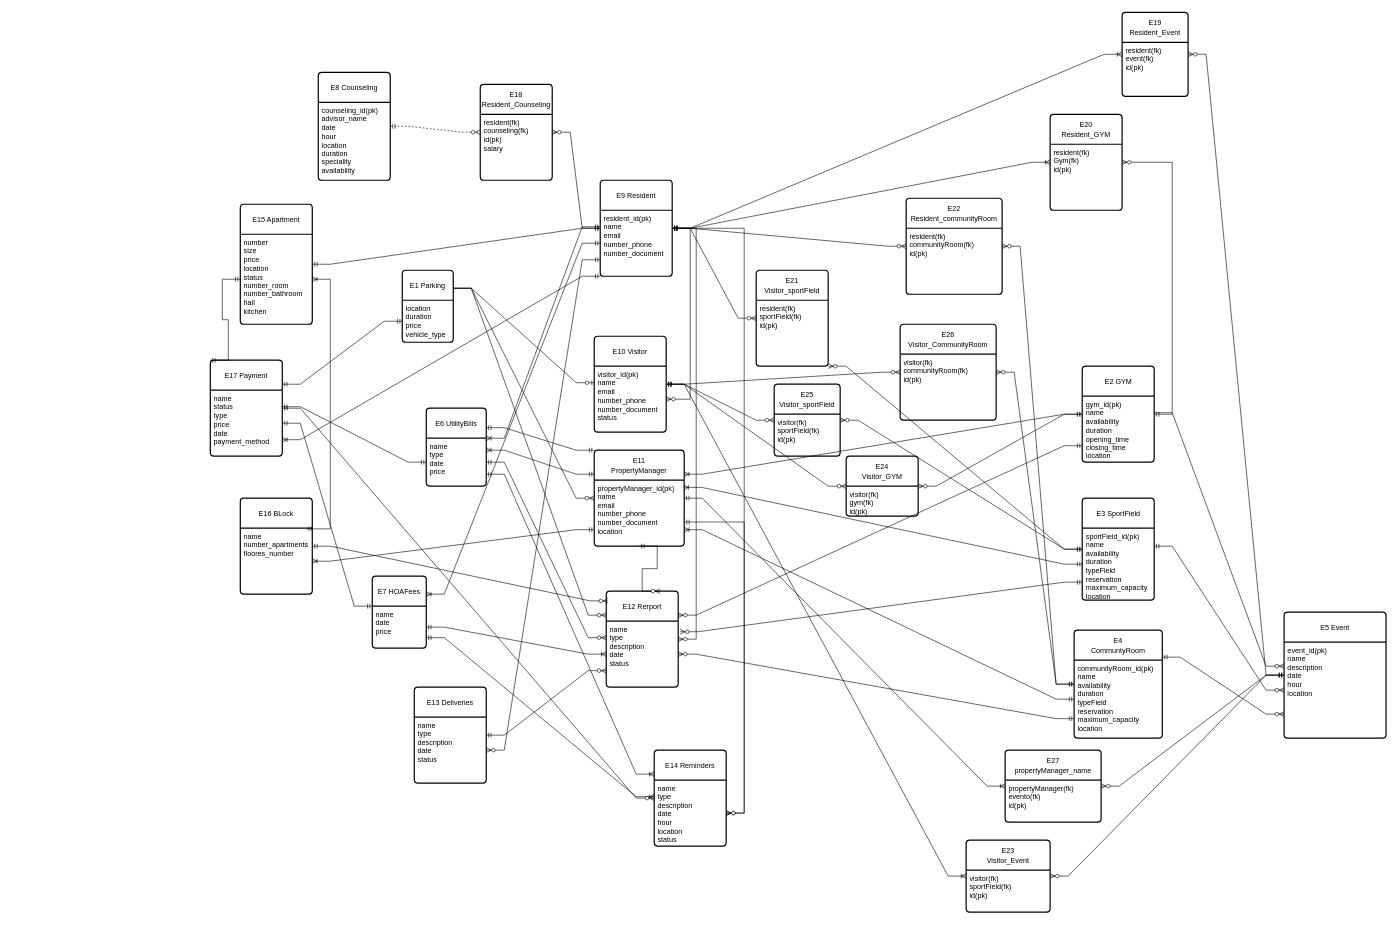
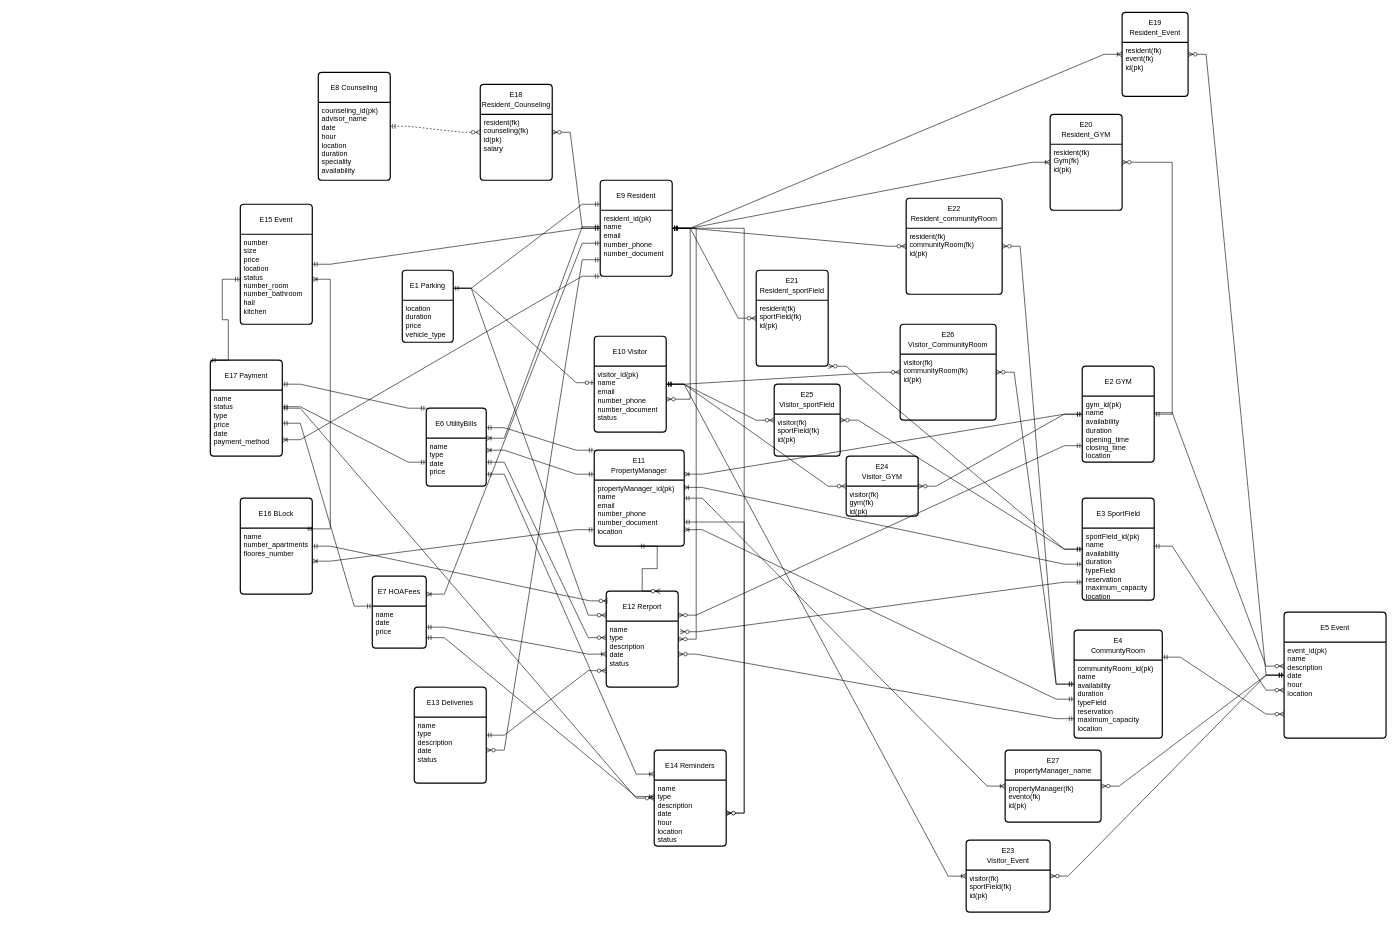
(276, 219) -> (276, 219)
none -> (535, 240)
(792, 285) -> (792, 285)
(348, 348) -> (362, 398)
(554, 453) -> none
